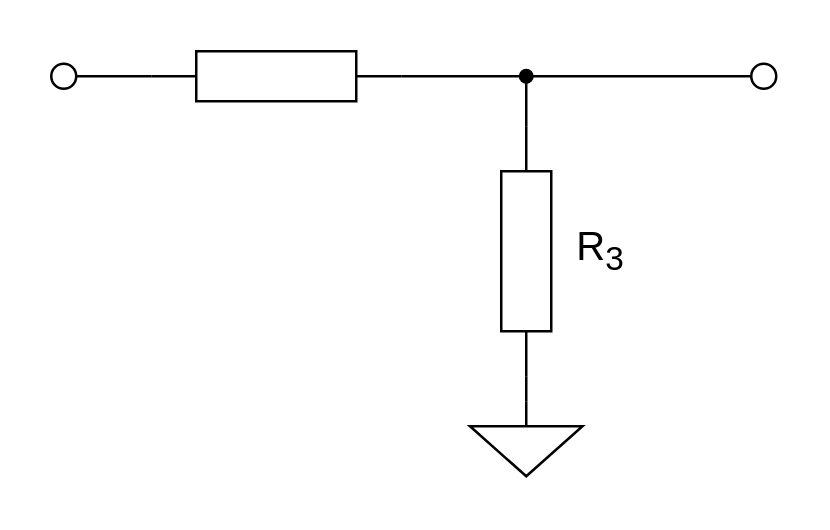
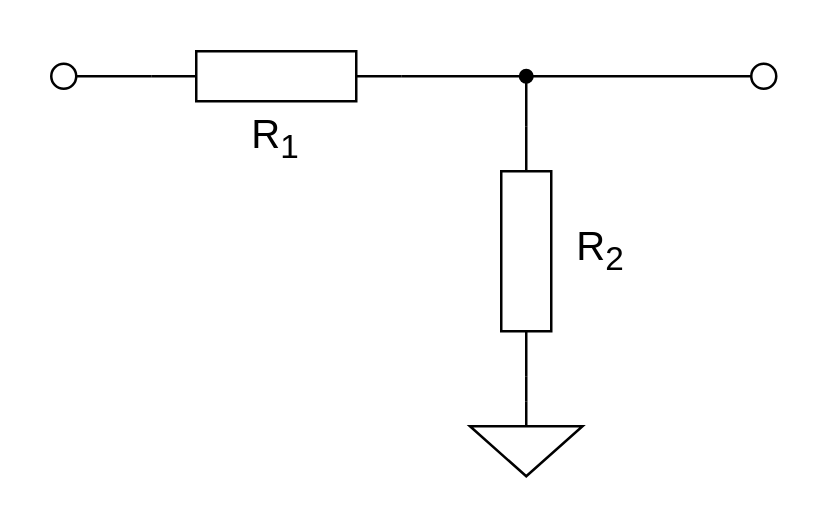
none -> (276, 139)
(601, 251) -> (601, 251)
